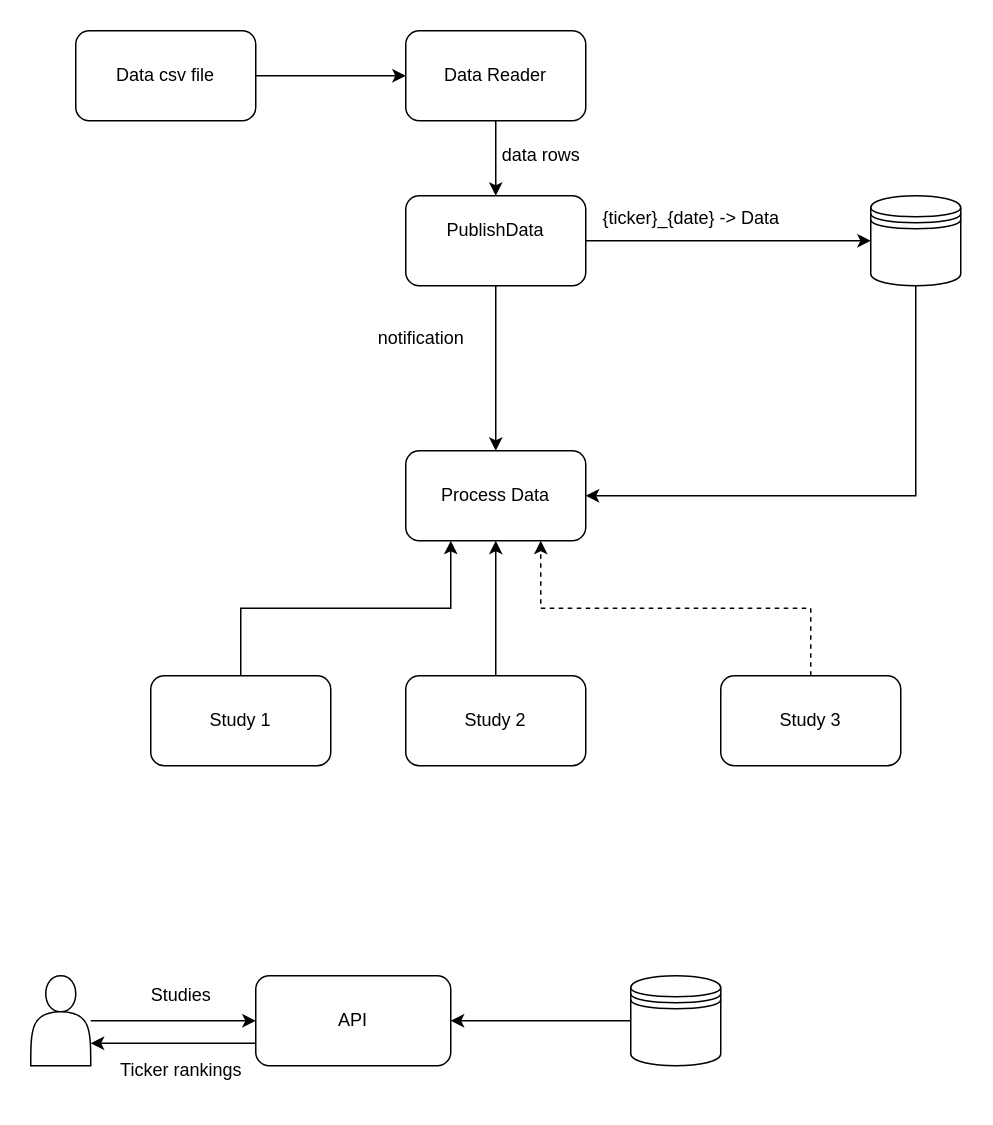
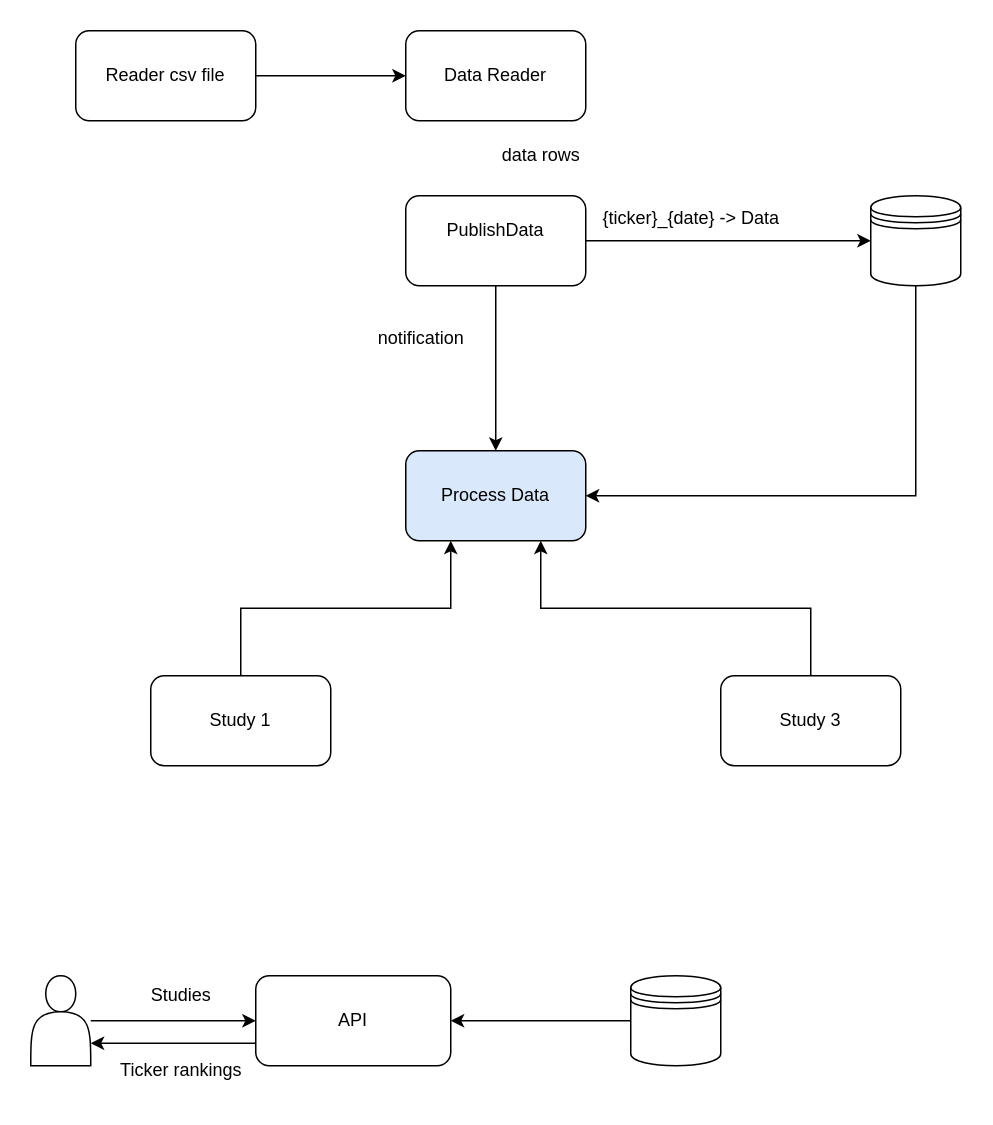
(166, 76) -> (166, 76)
(496, 153) -> none
(496, 496) -> (496, 496)
(679, 608) -> (679, 608)
(496, 614) -> none
(496, 721) -> none
